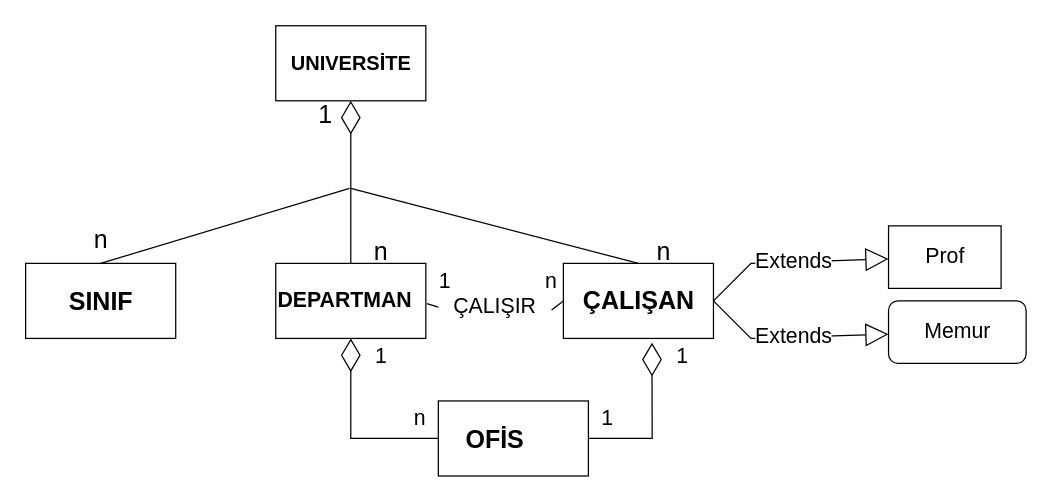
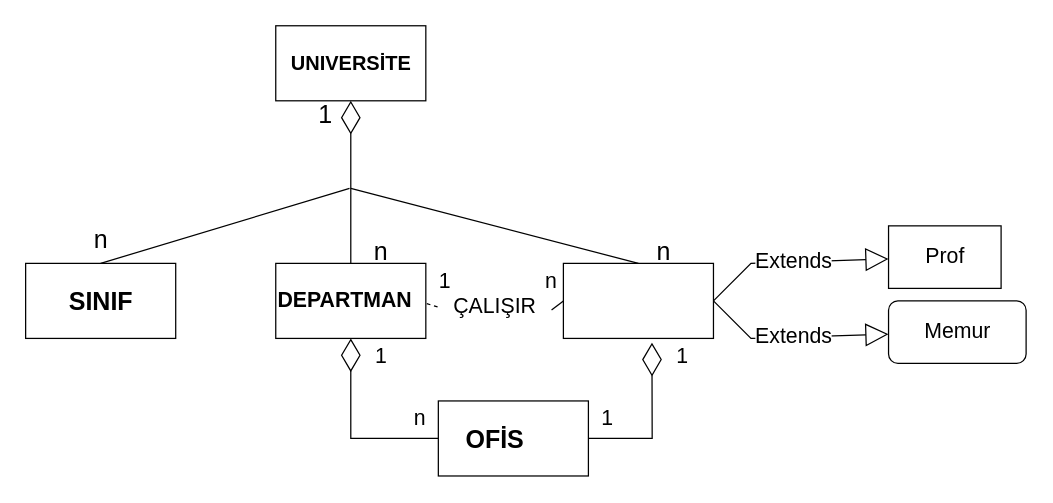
(638, 301) -> none
(431, 305) -> (431, 305)
